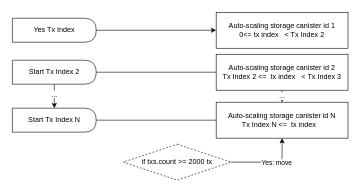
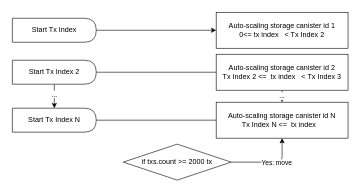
(54, 30) -> (54, 30)
(177, 162) -> (177, 162)
